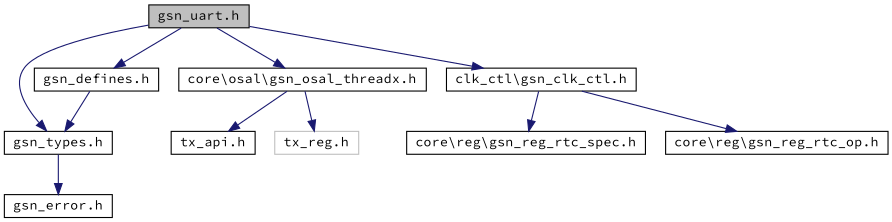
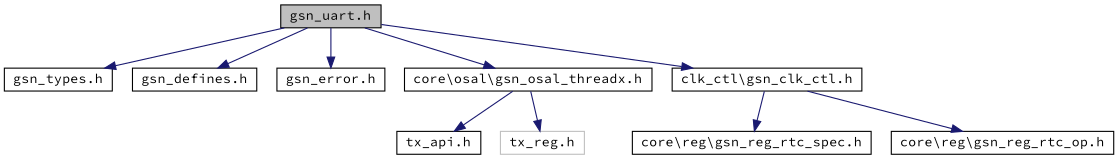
(80, 107) -> none
(58, 169) -> (331, 43)
